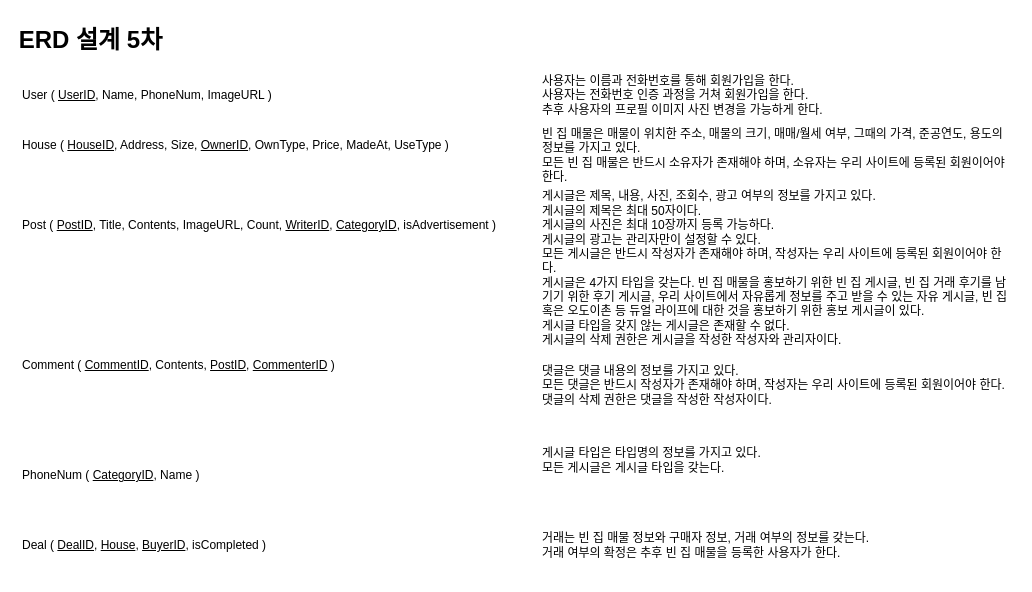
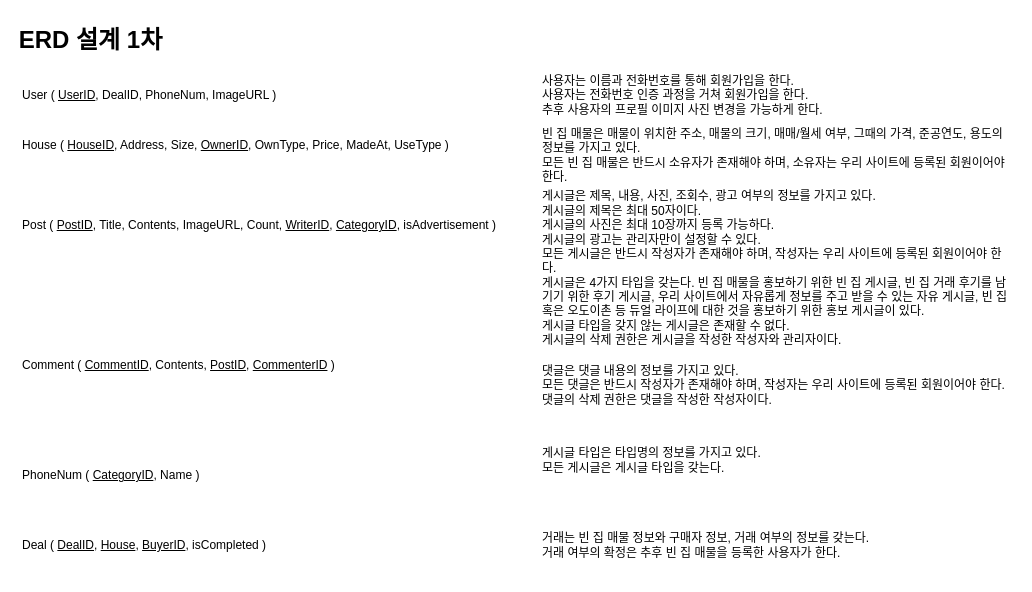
(91, 41) -> (91, 41)
(146, 96) -> (151, 96)
